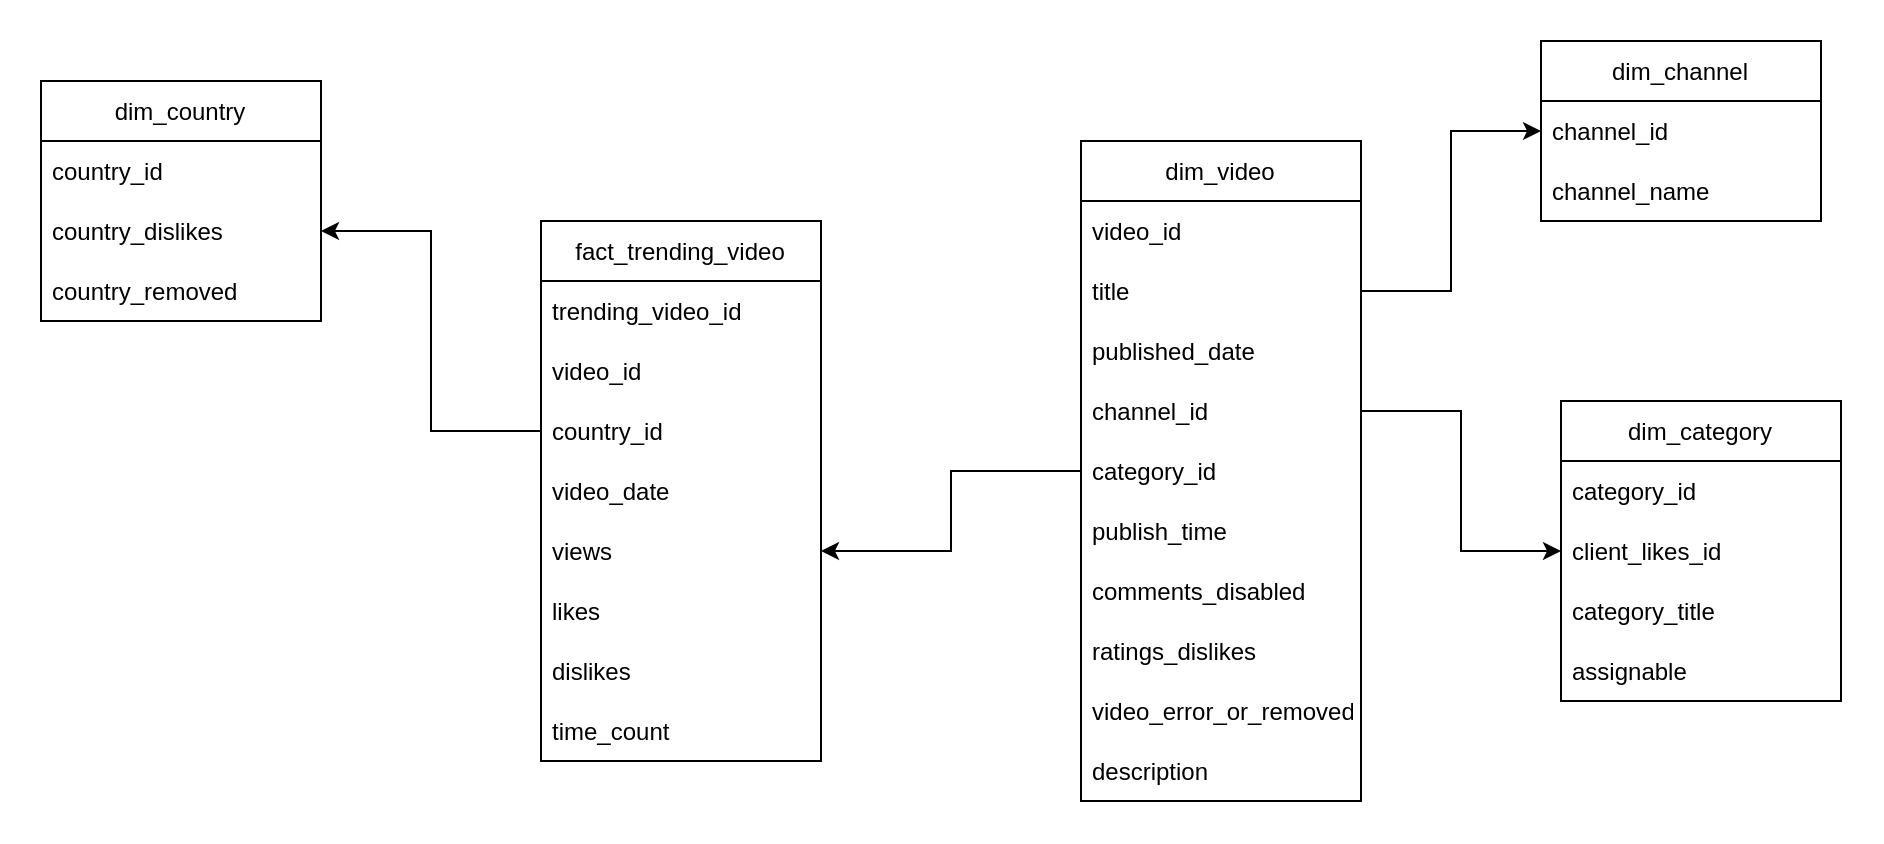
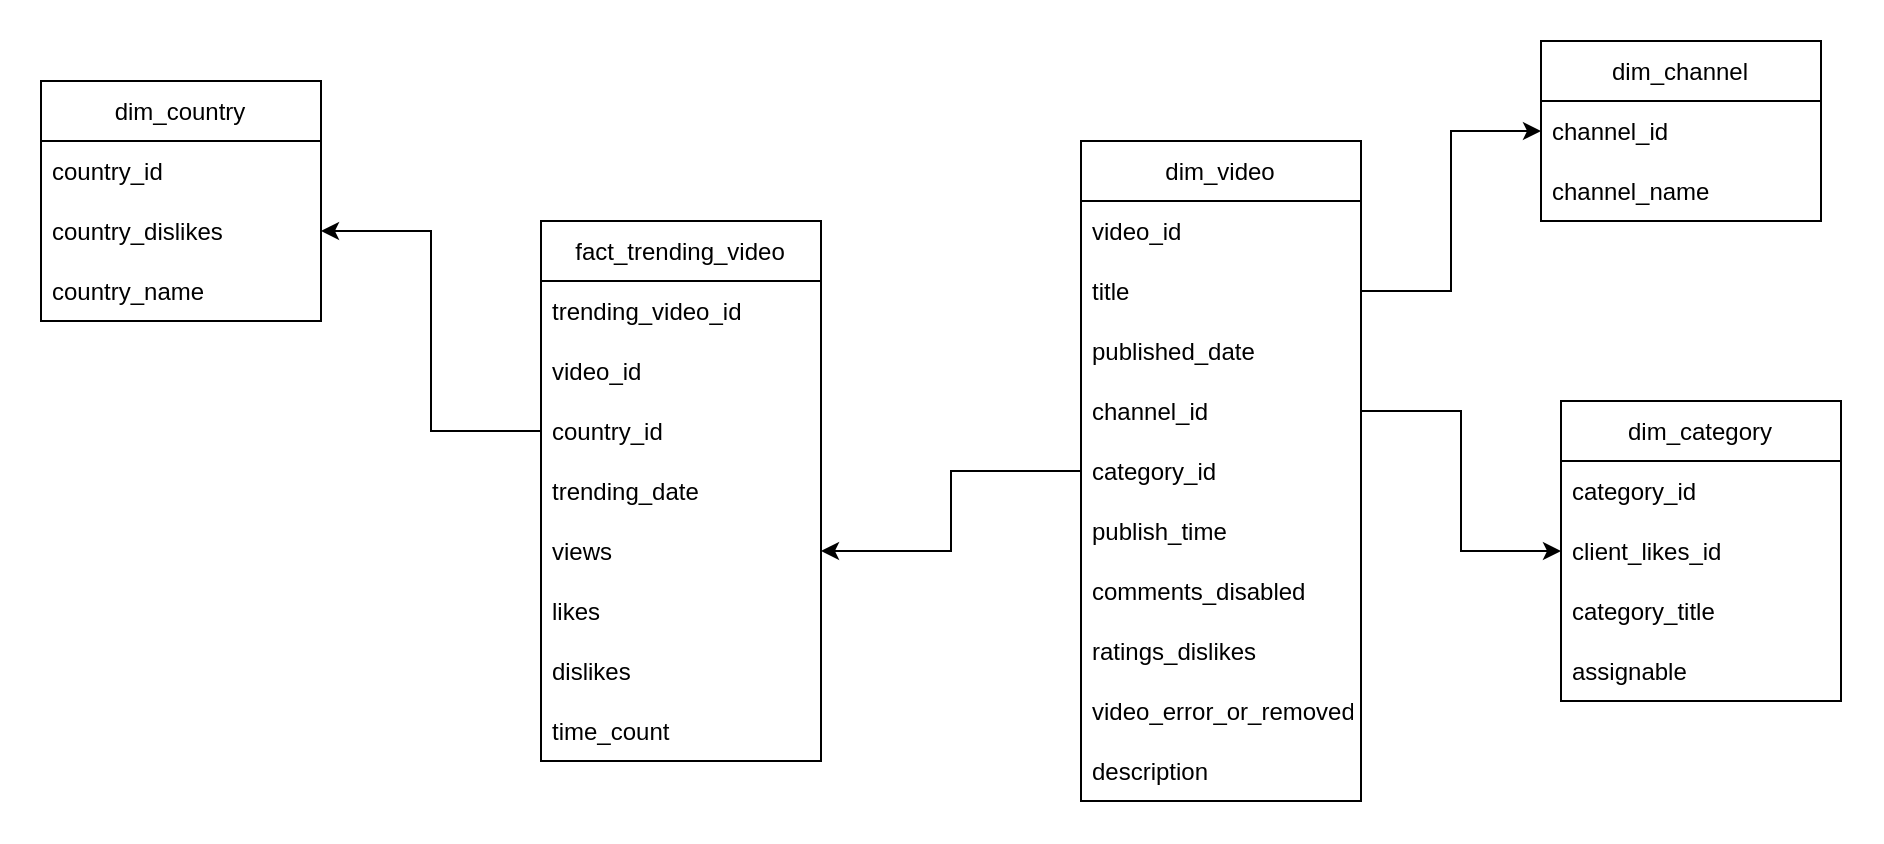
(153, 292) -> (133, 292)
(616, 492) -> (636, 492)
